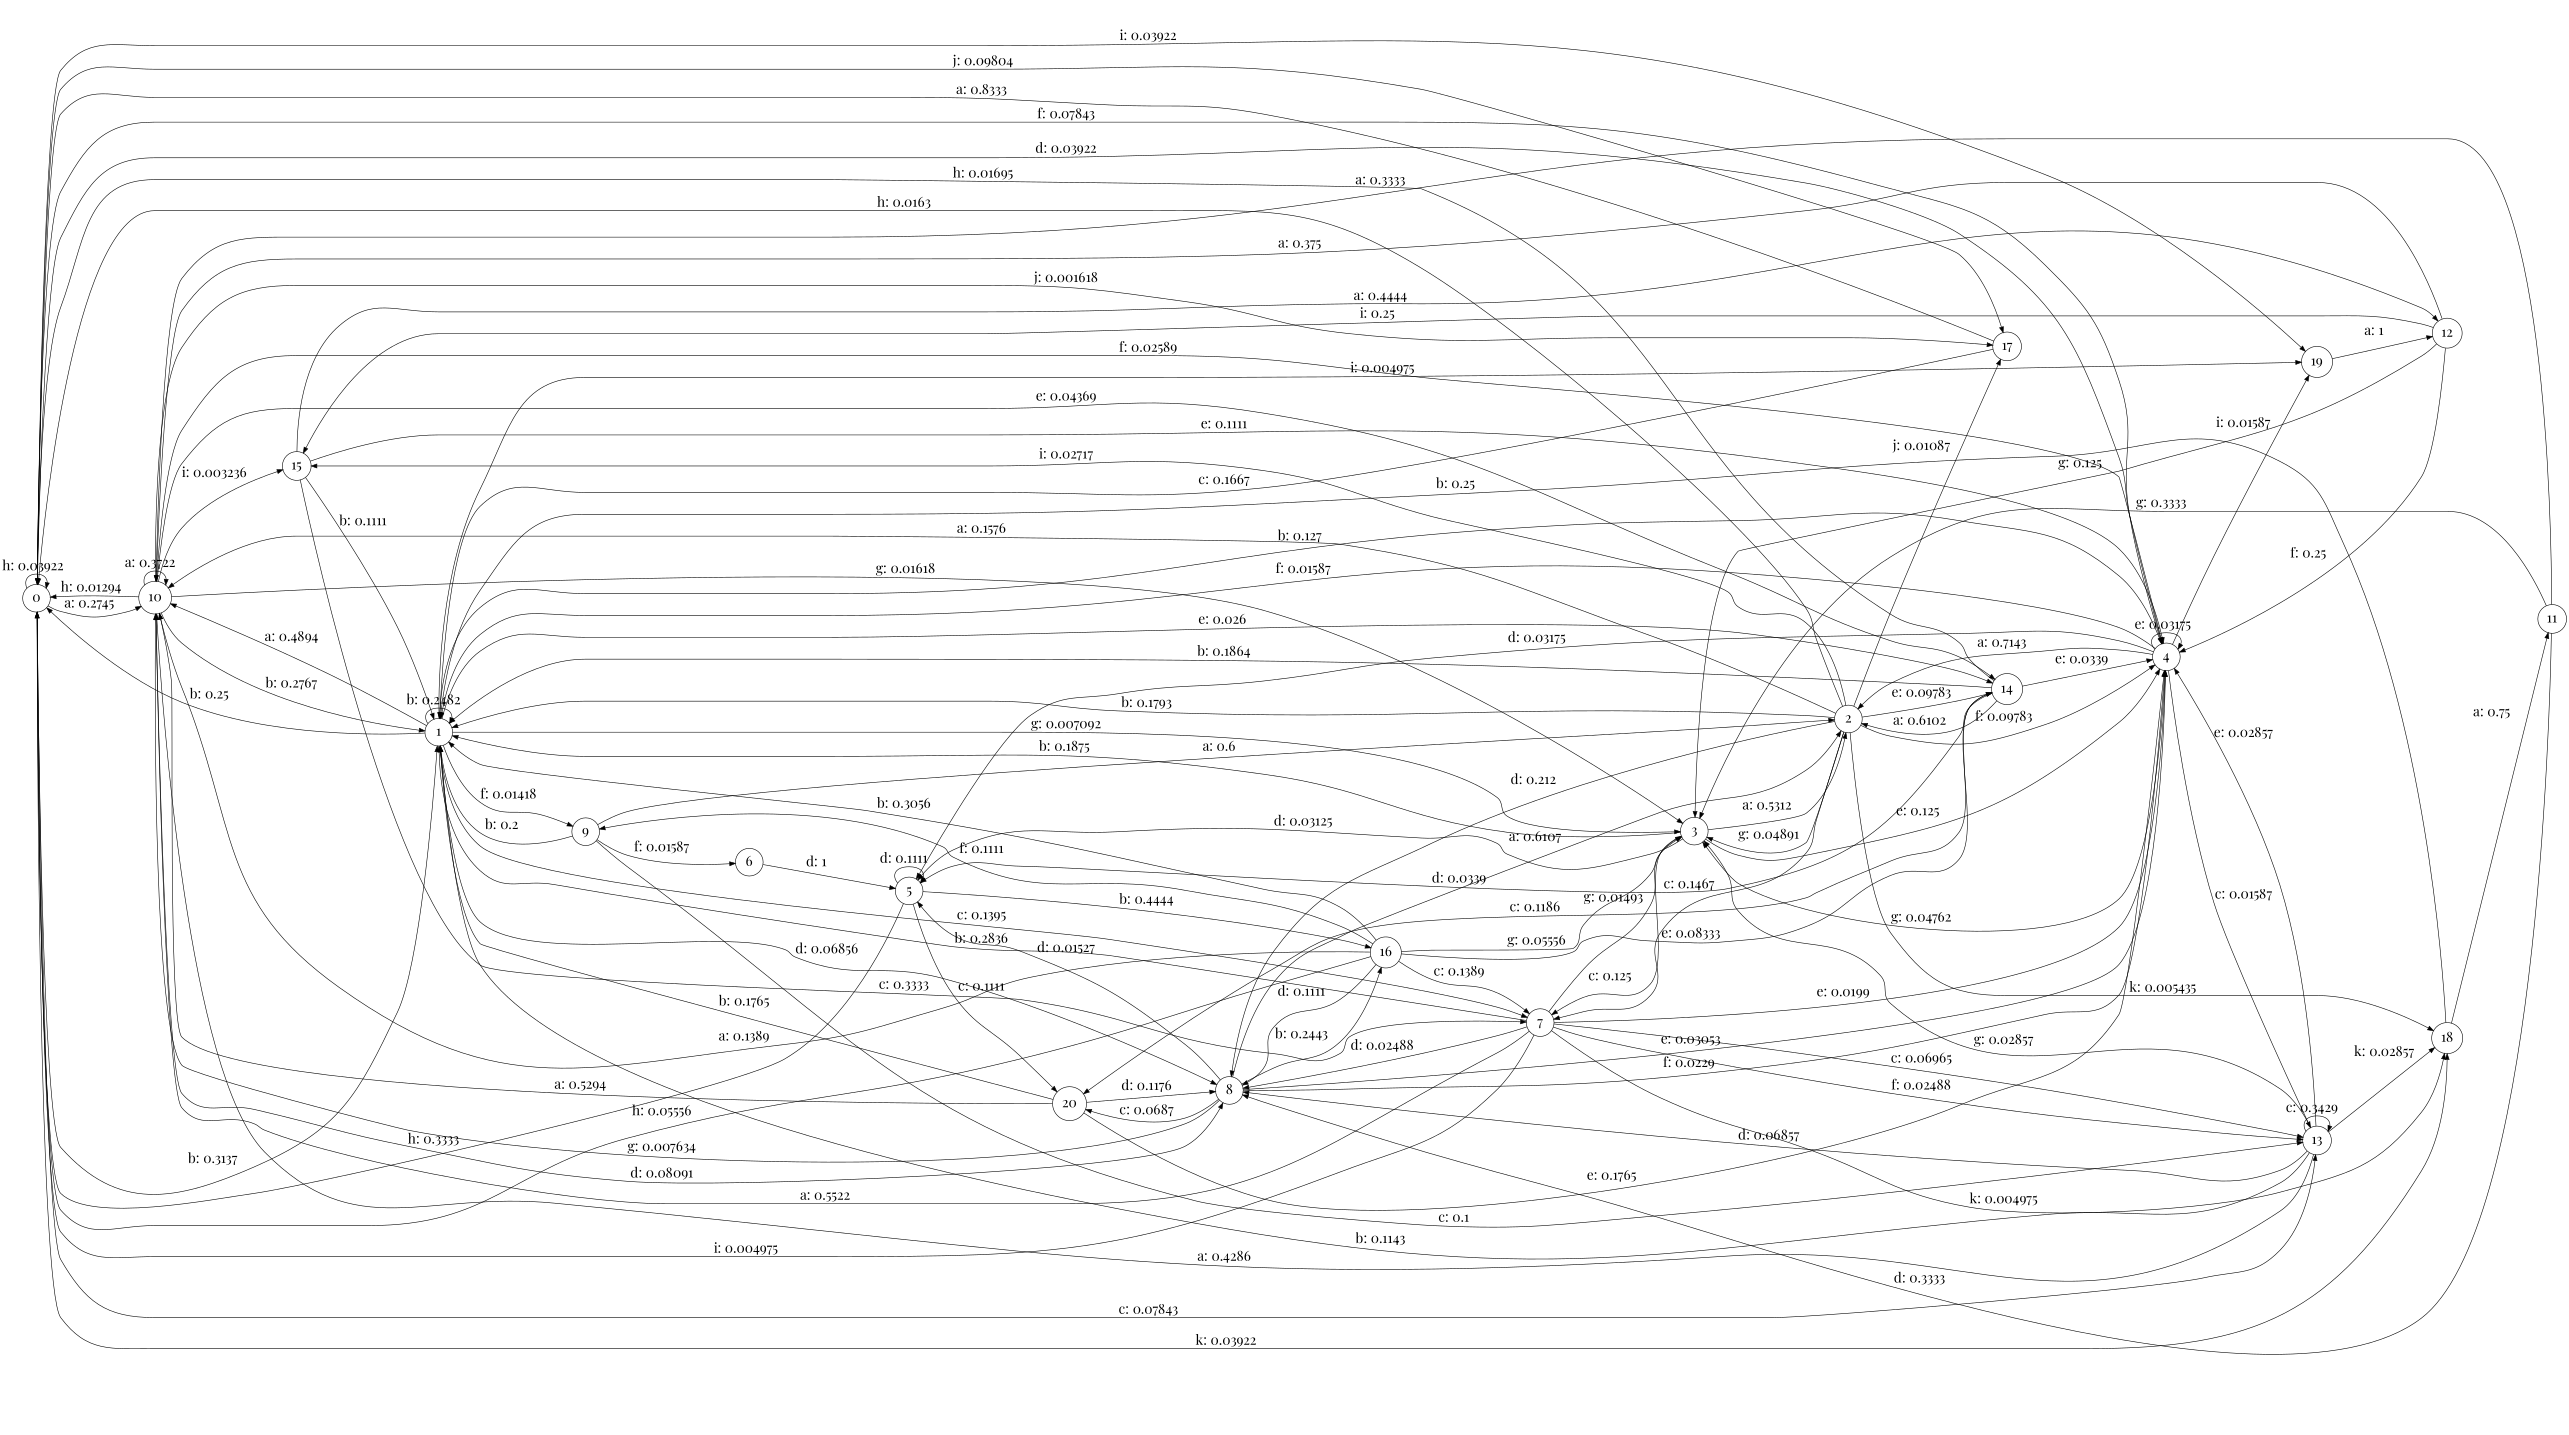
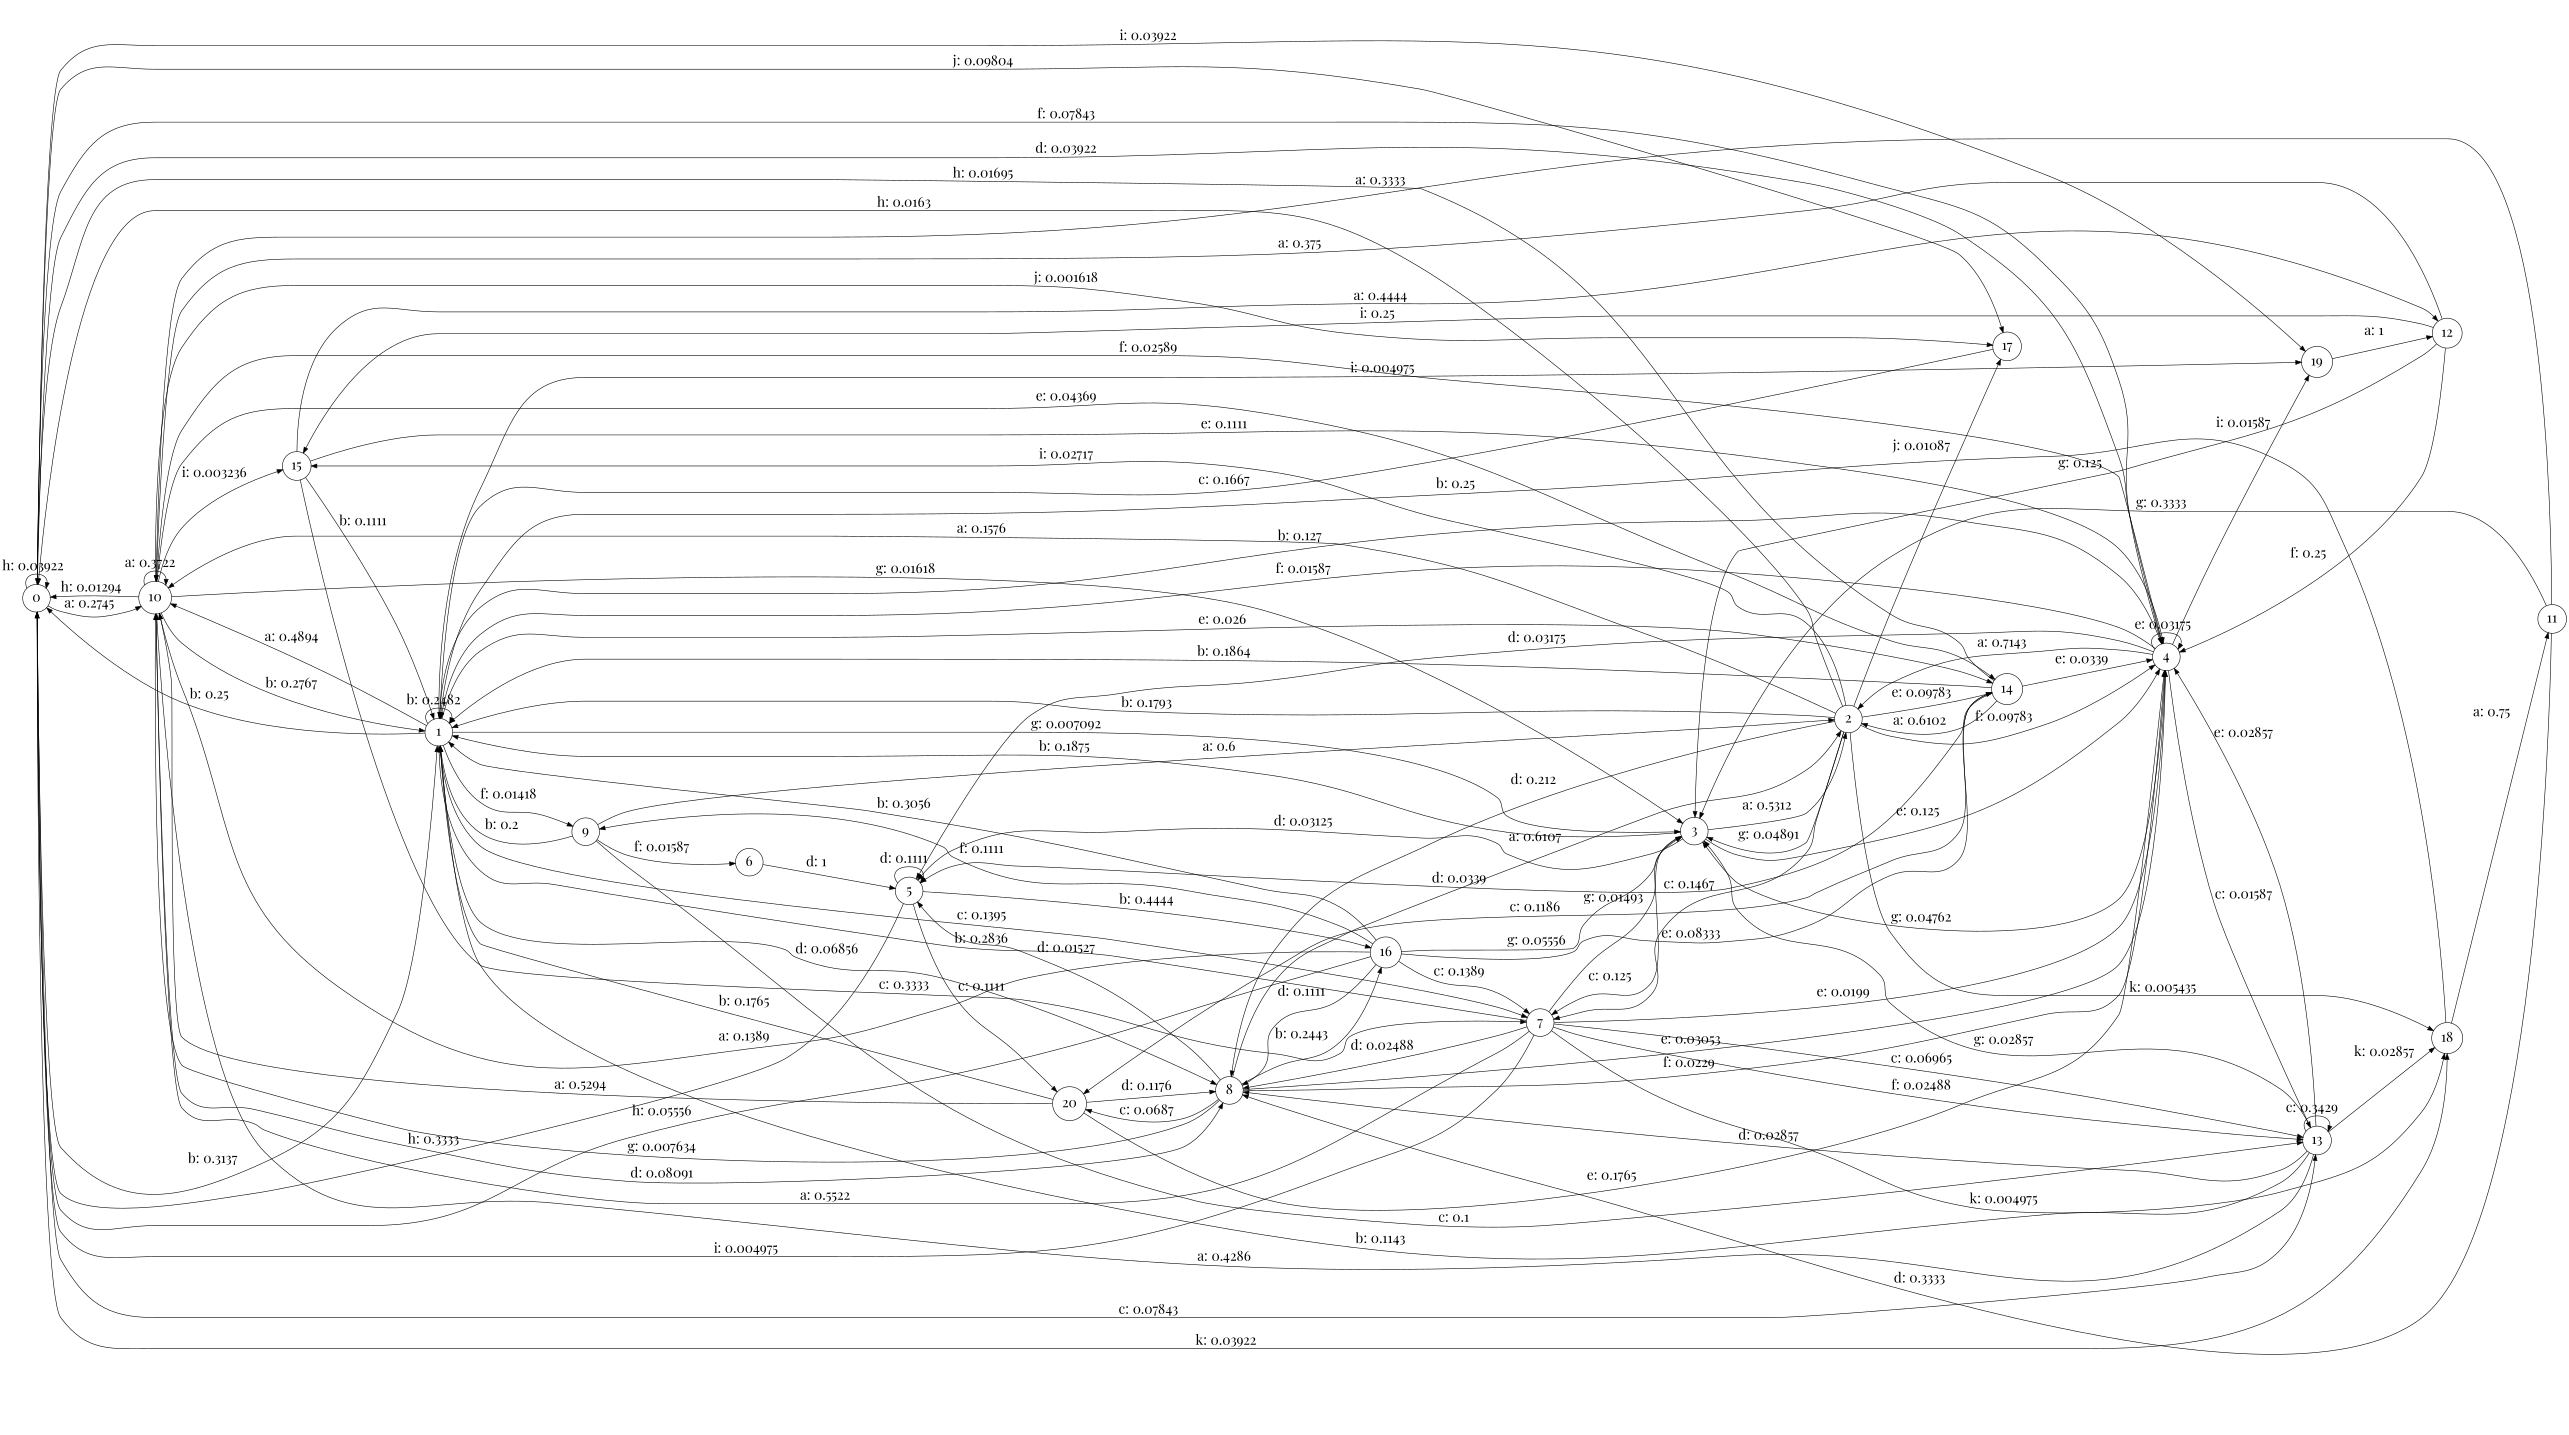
(810, 97) -> none
(1772, 1136) -> (1772, 1136)
